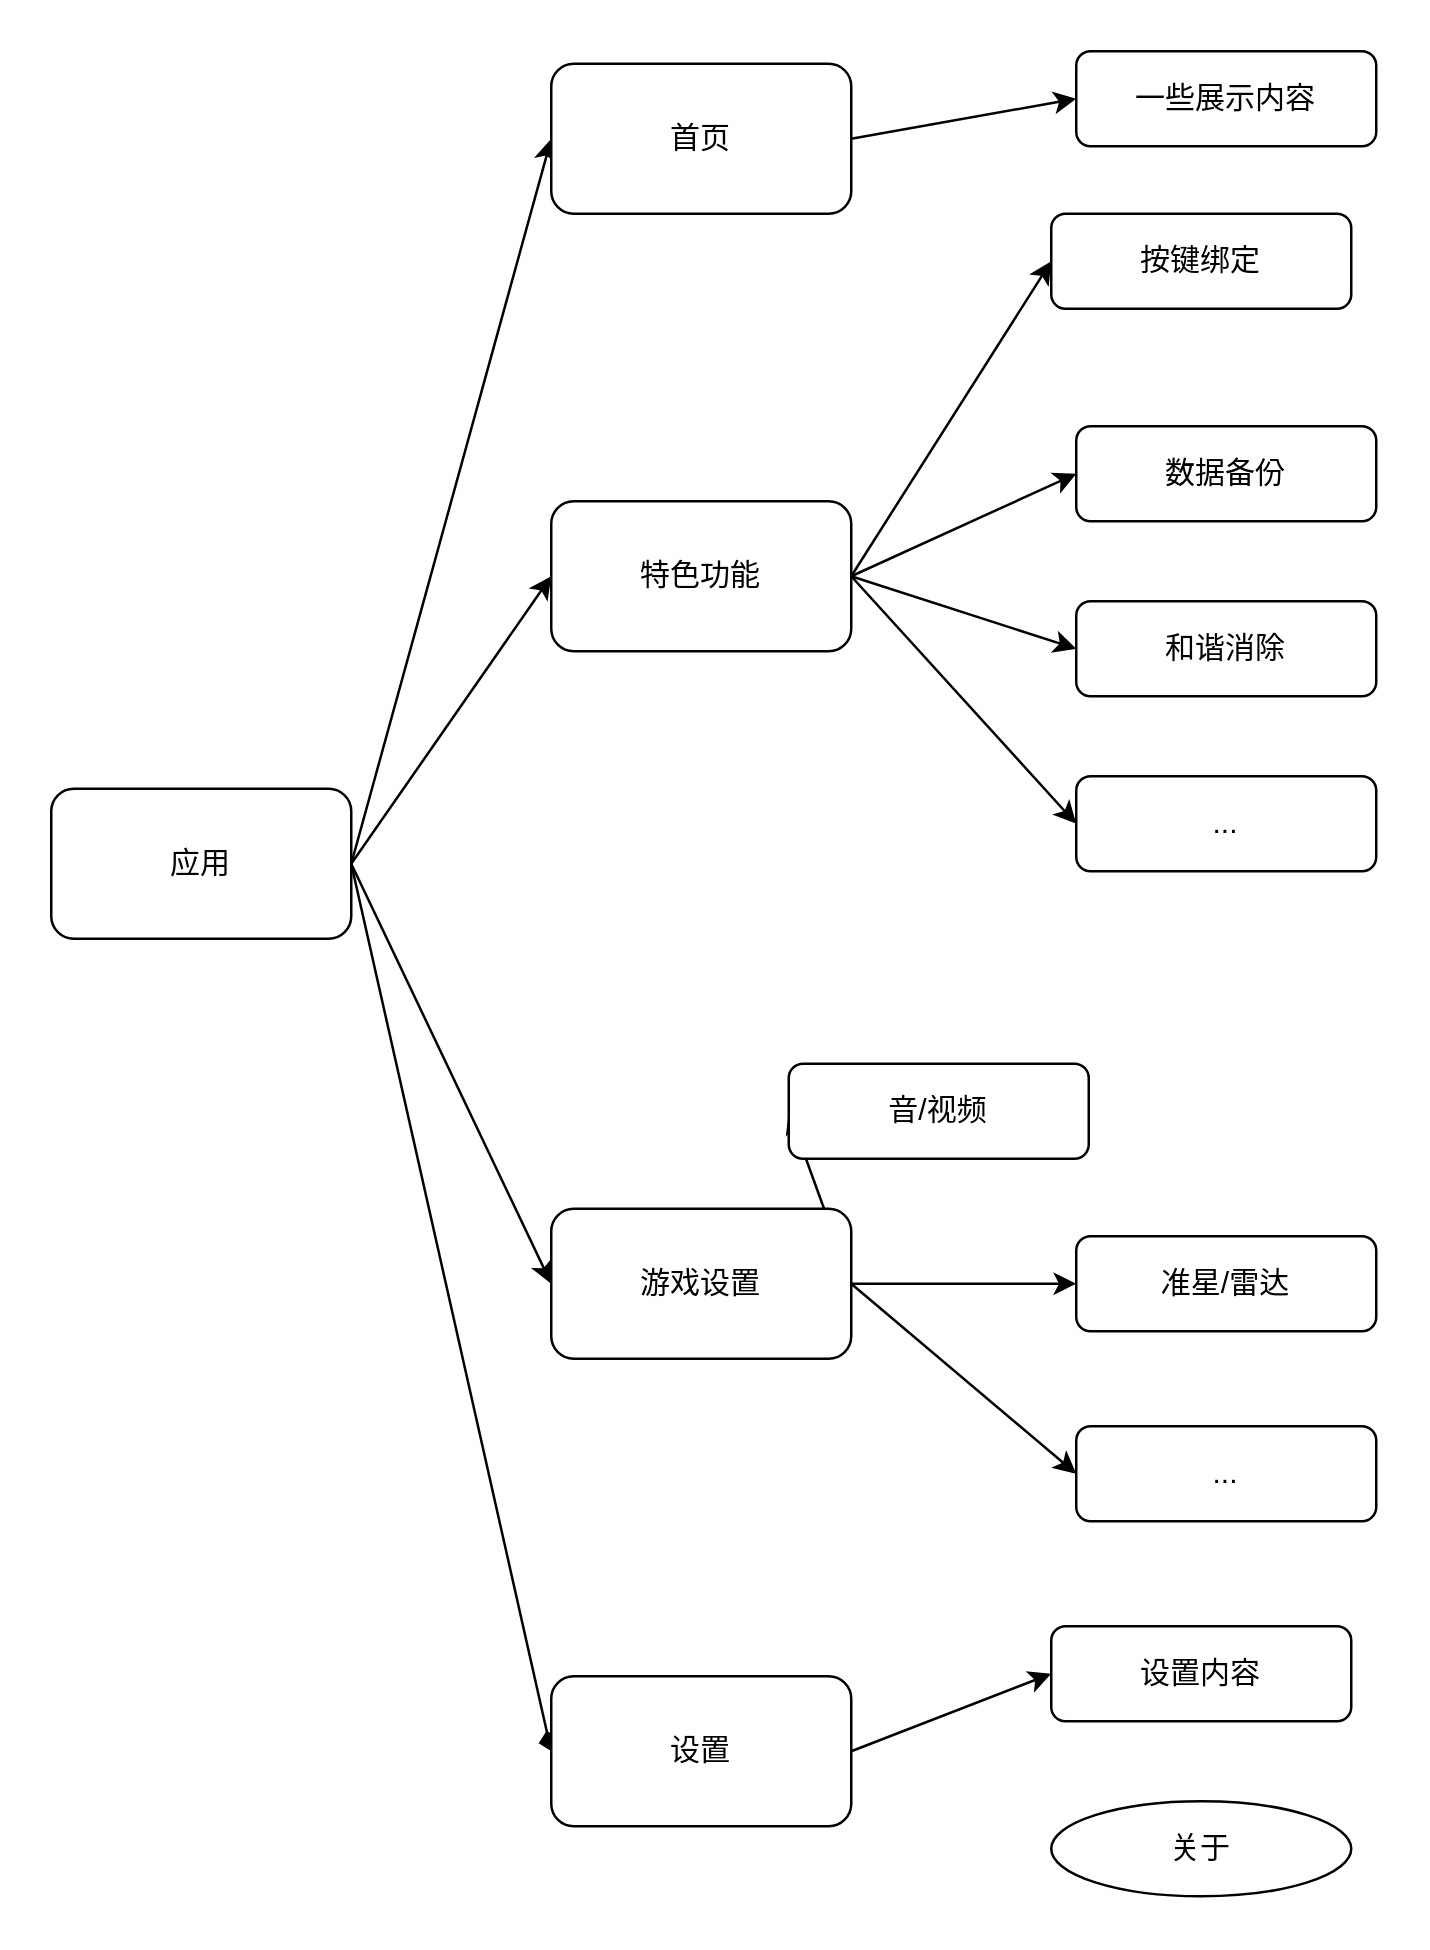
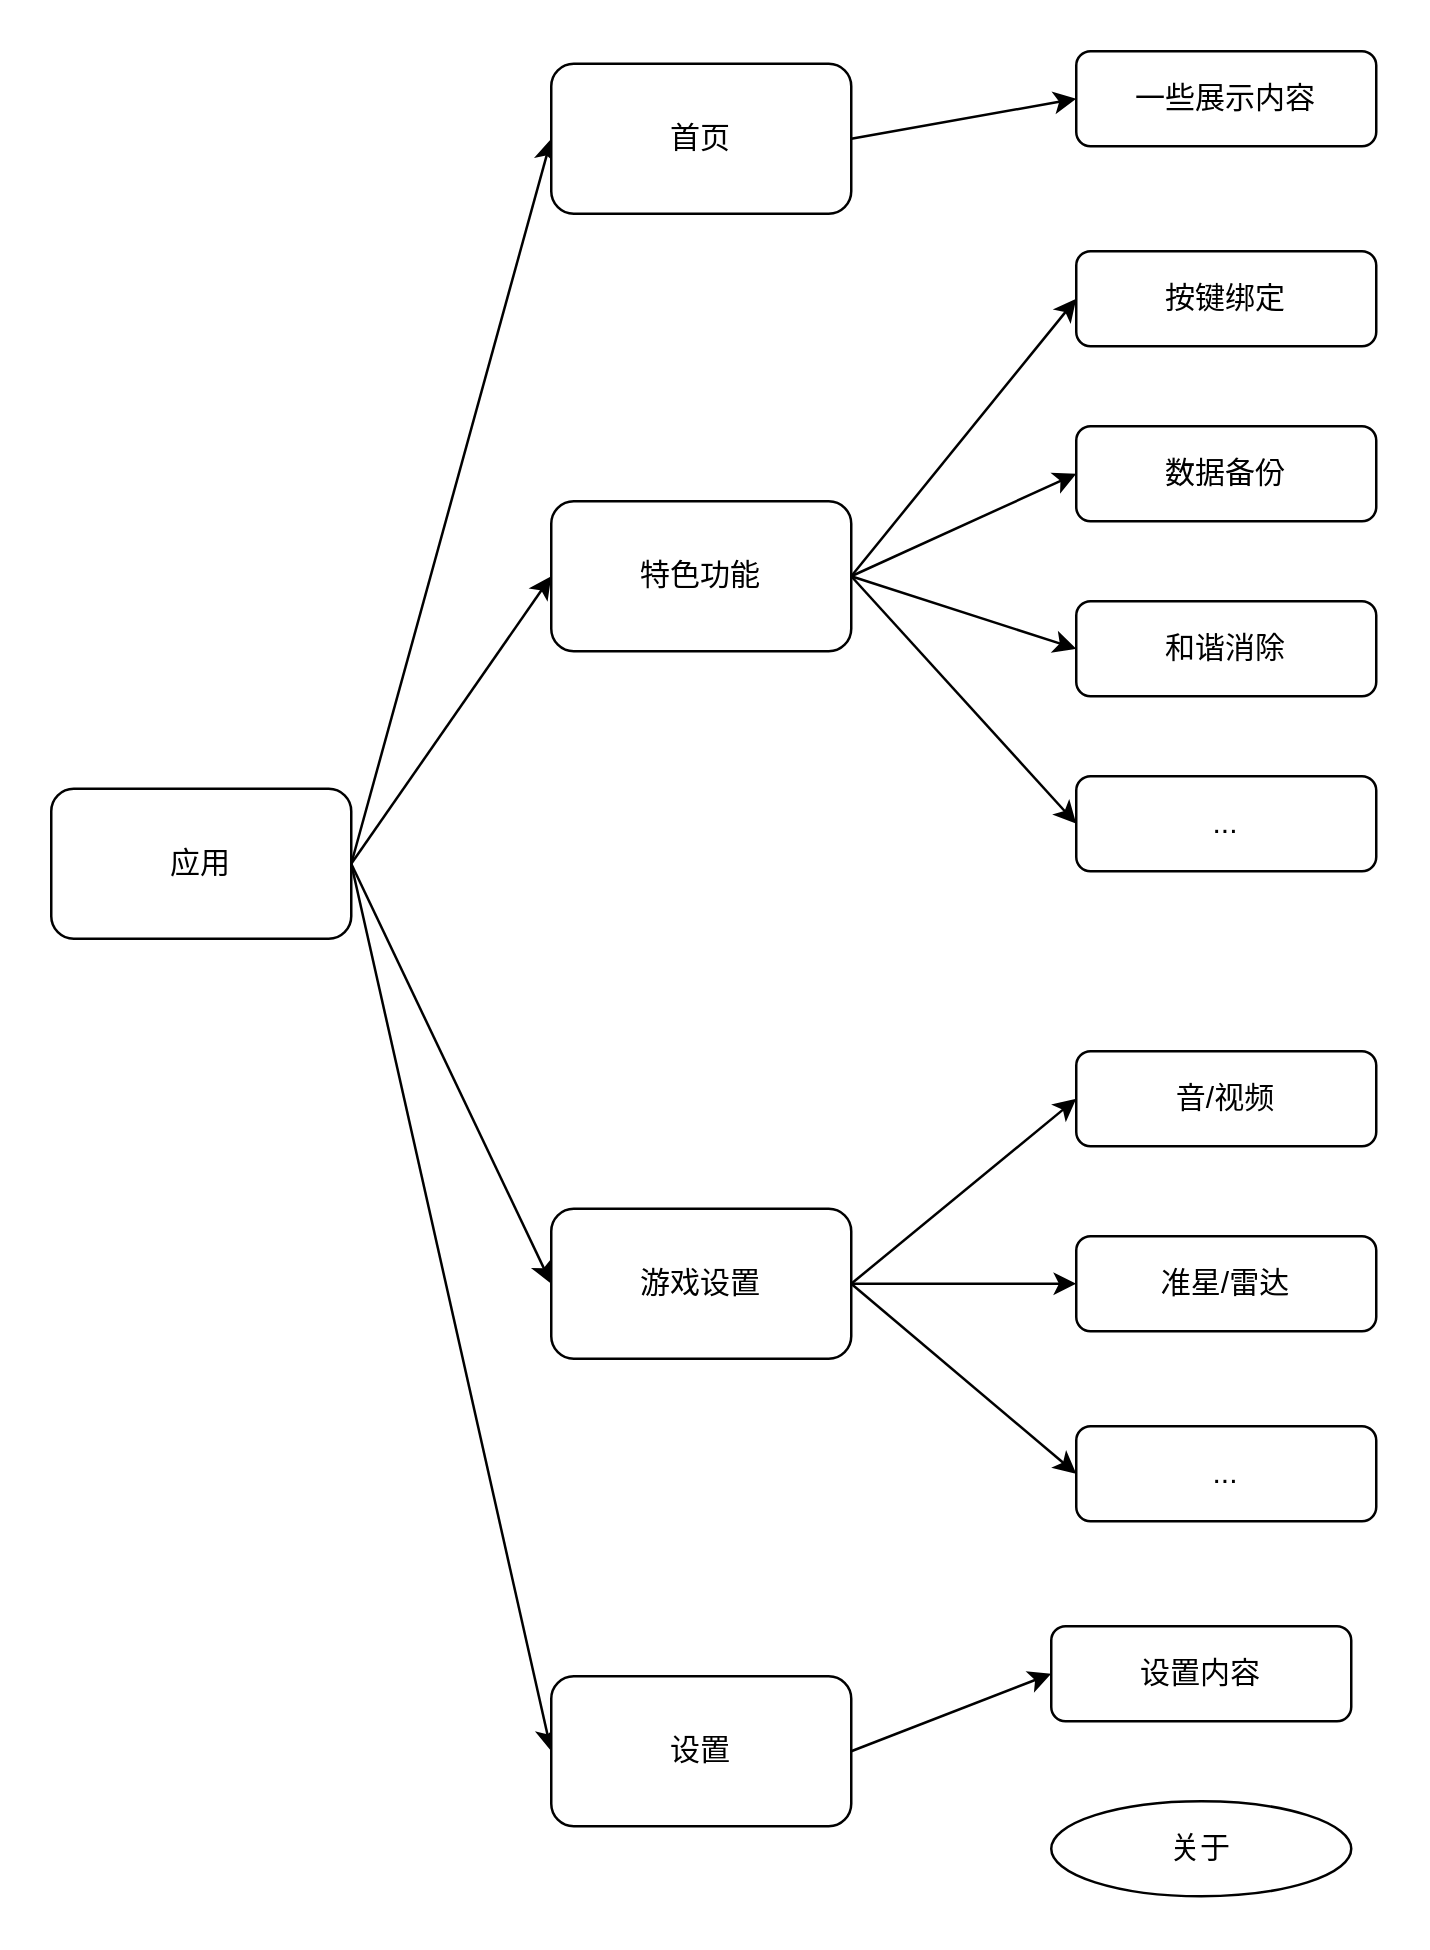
(1201, 261) -> (1226, 299)
(939, 1111) -> (1226, 1099)
(547, 1730) -> (547, 1732)
